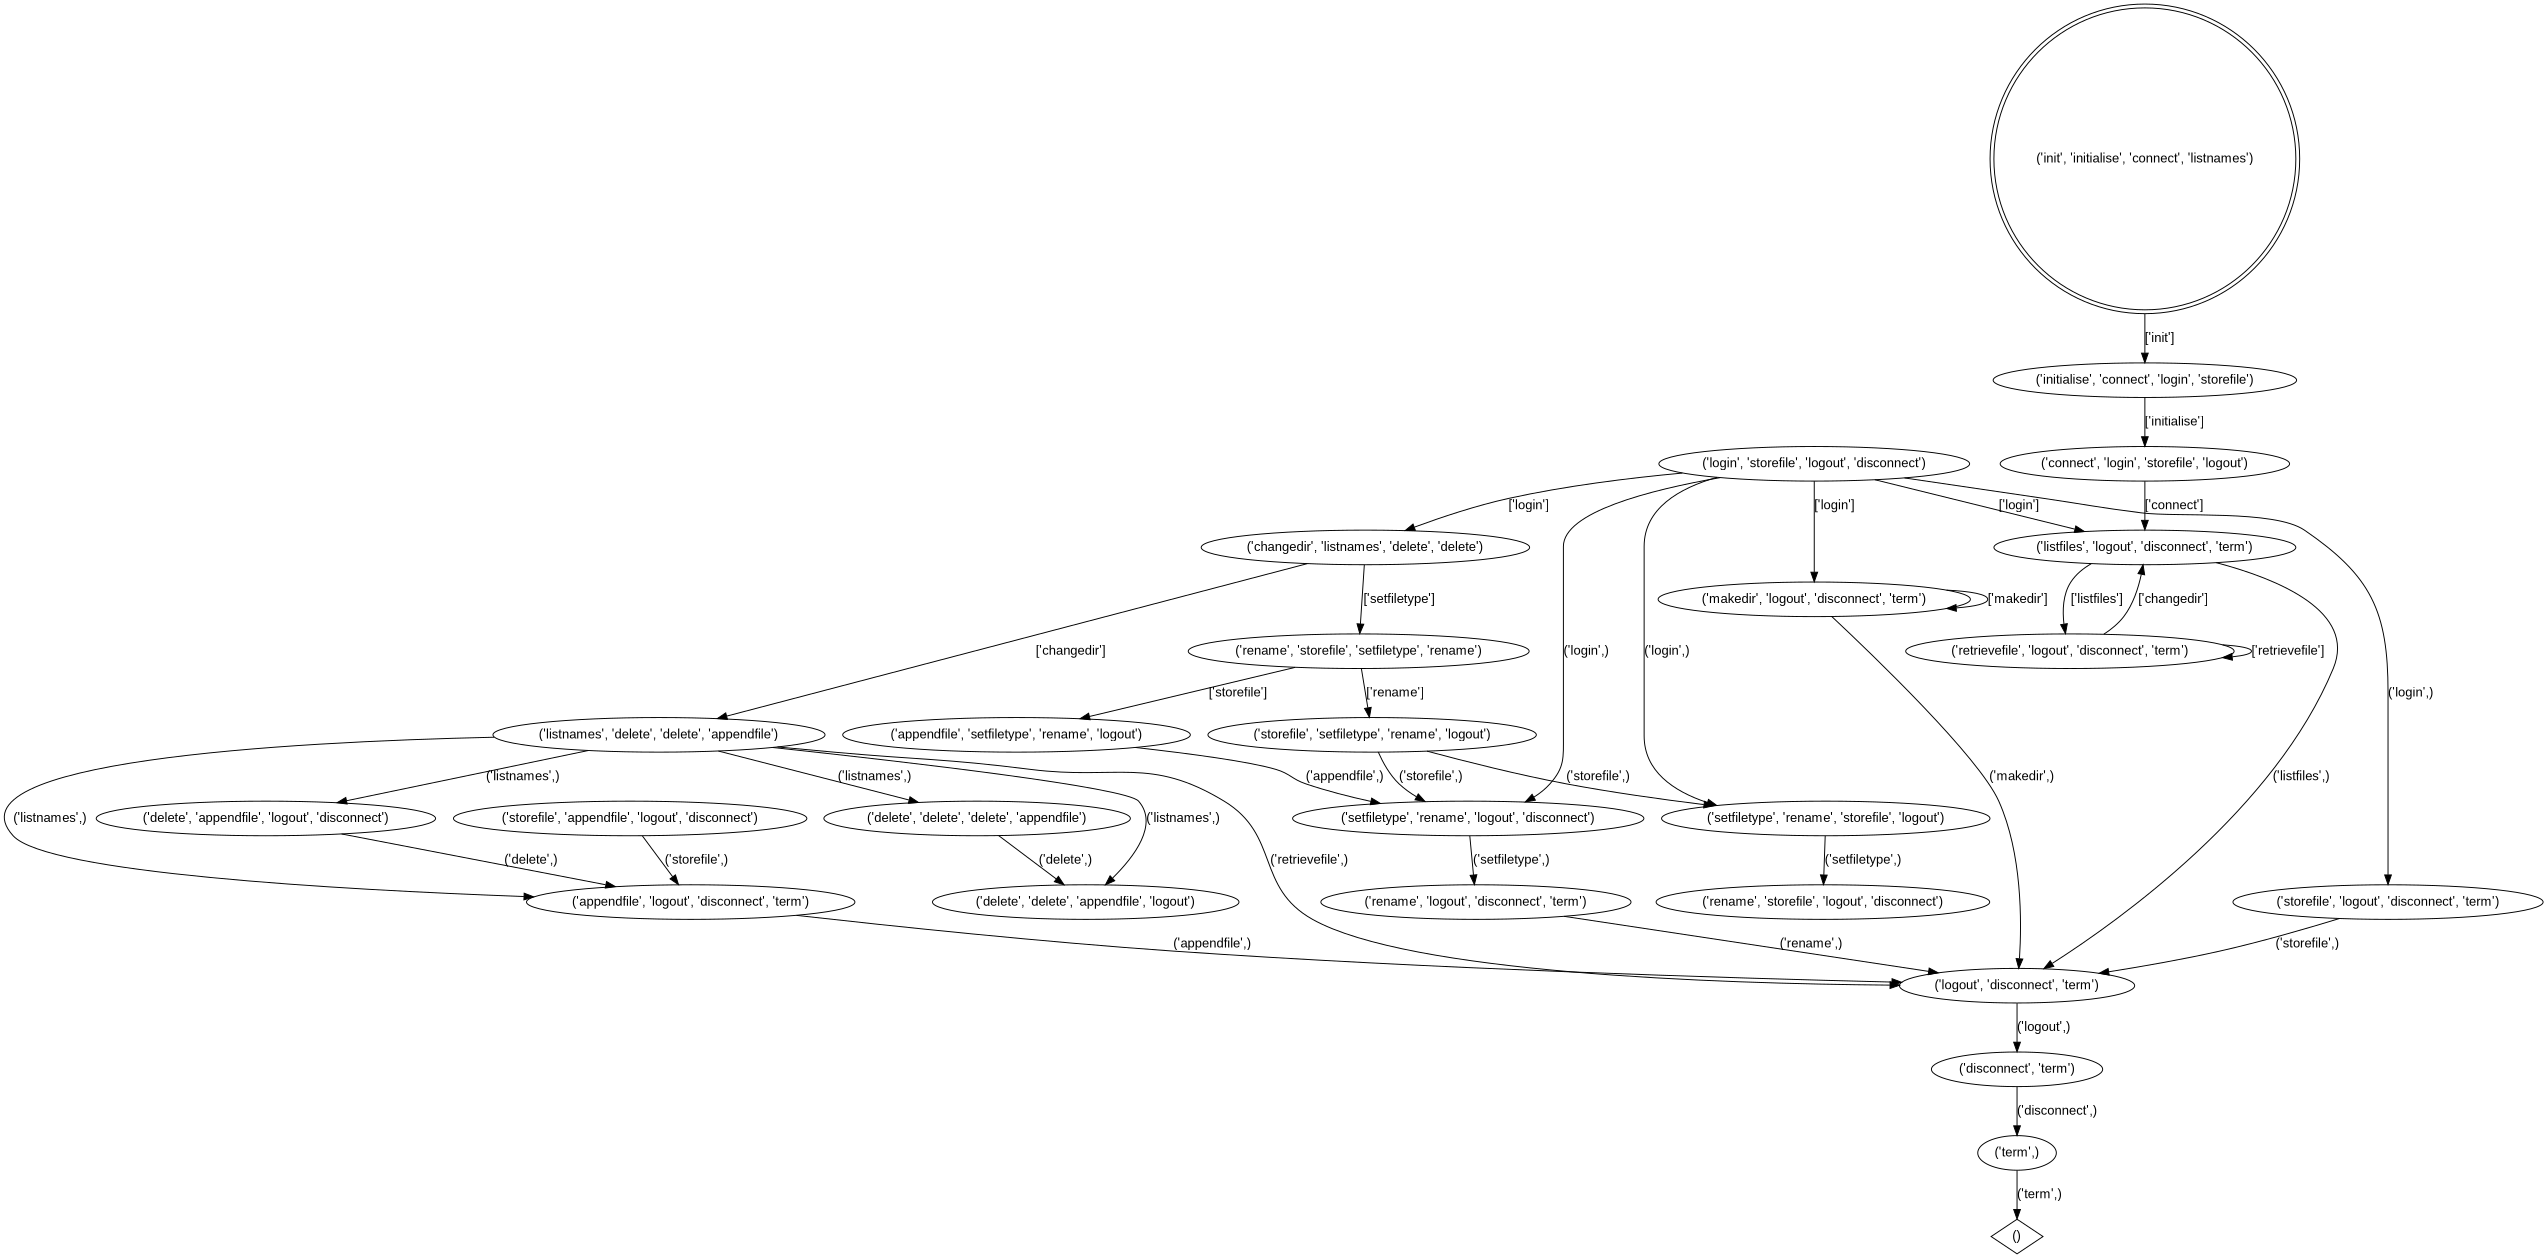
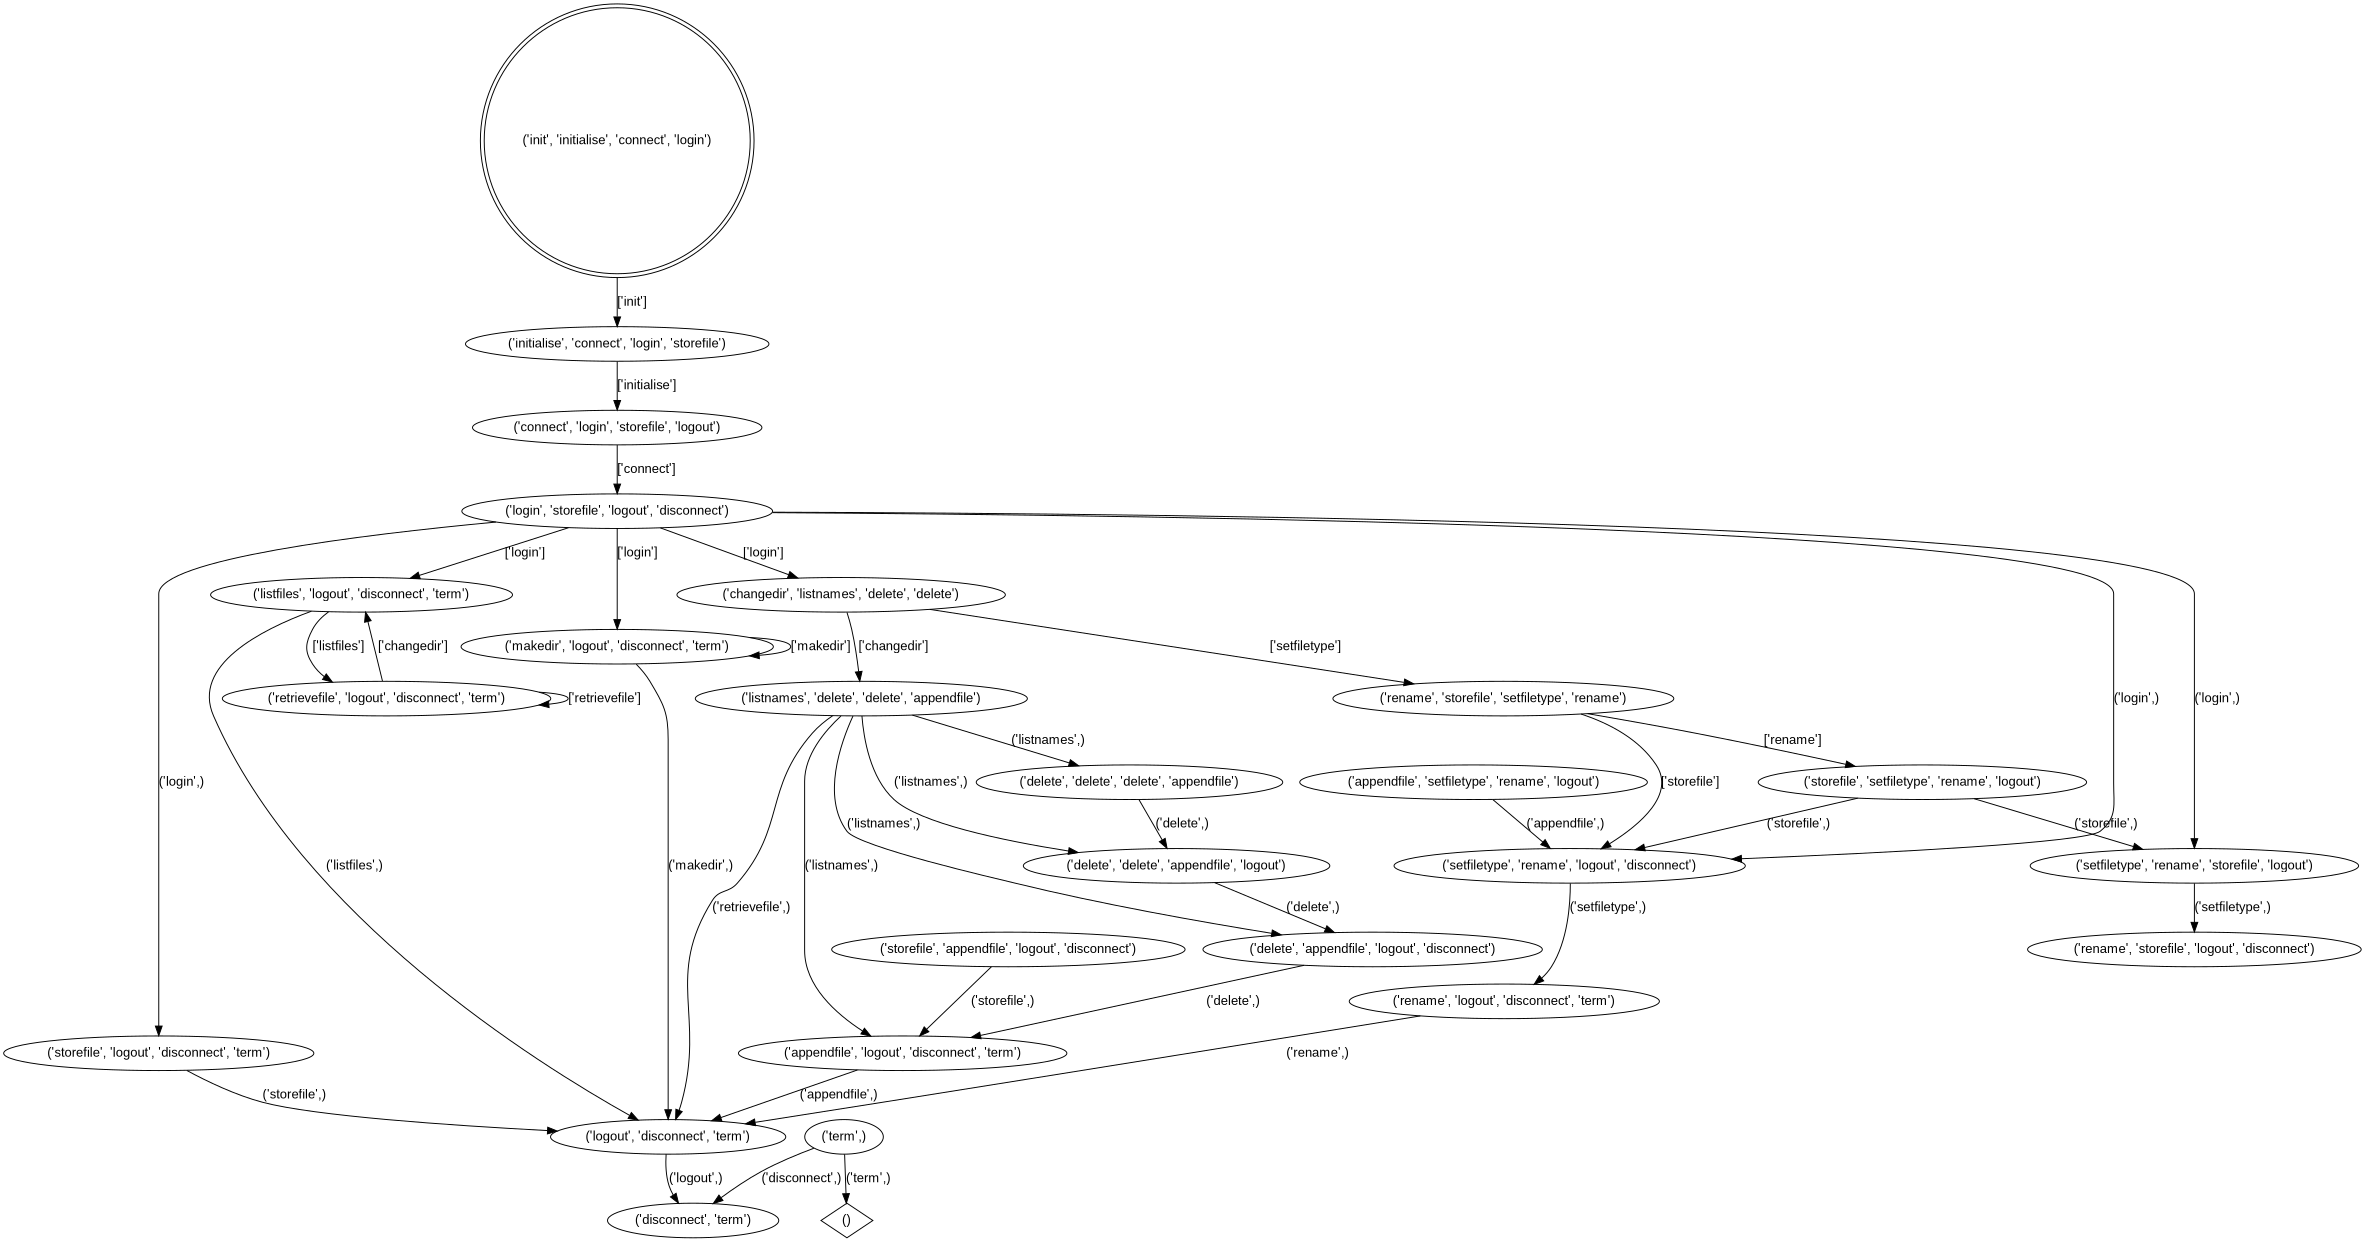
(2145, 159) -> (617, 141)
(2145, 501) -> (617, 465)
(1192, 692) -> (1658, 769)
none -> (1270, 906)
(2017, 1106) -> (766, 1169)
